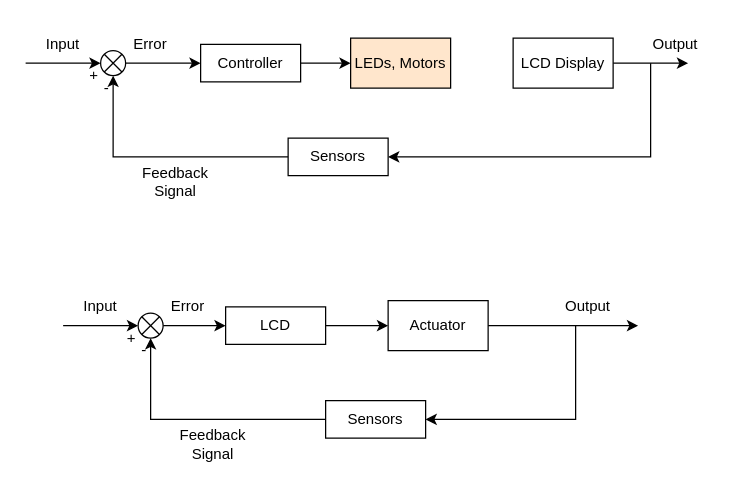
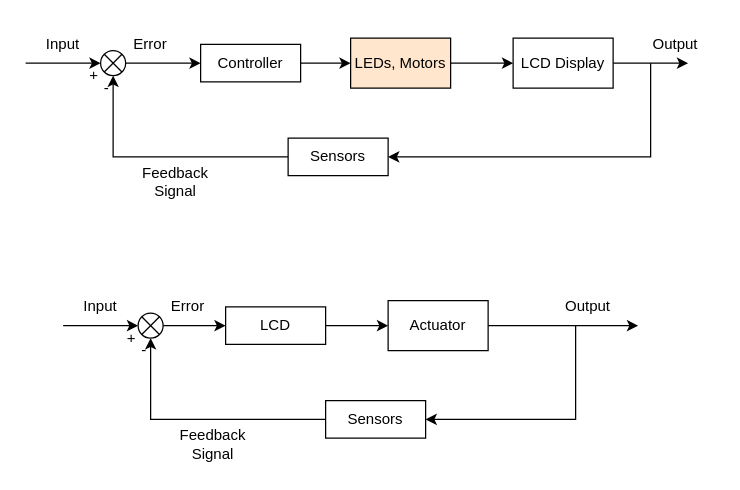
none -> (478, 63)
